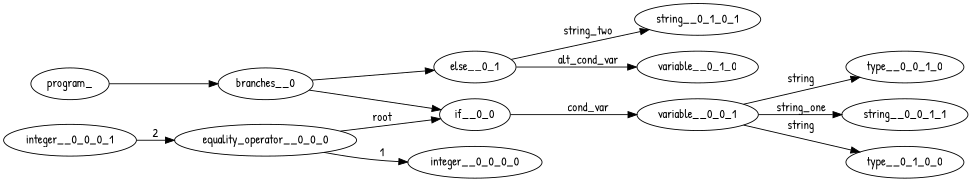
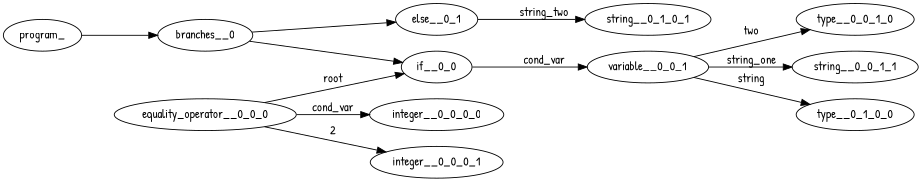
(698, 67) -> none
(801, 79) -> (752, 31)
(151, 140) -> (321, 138)
(382, 153) -> (333, 108)
